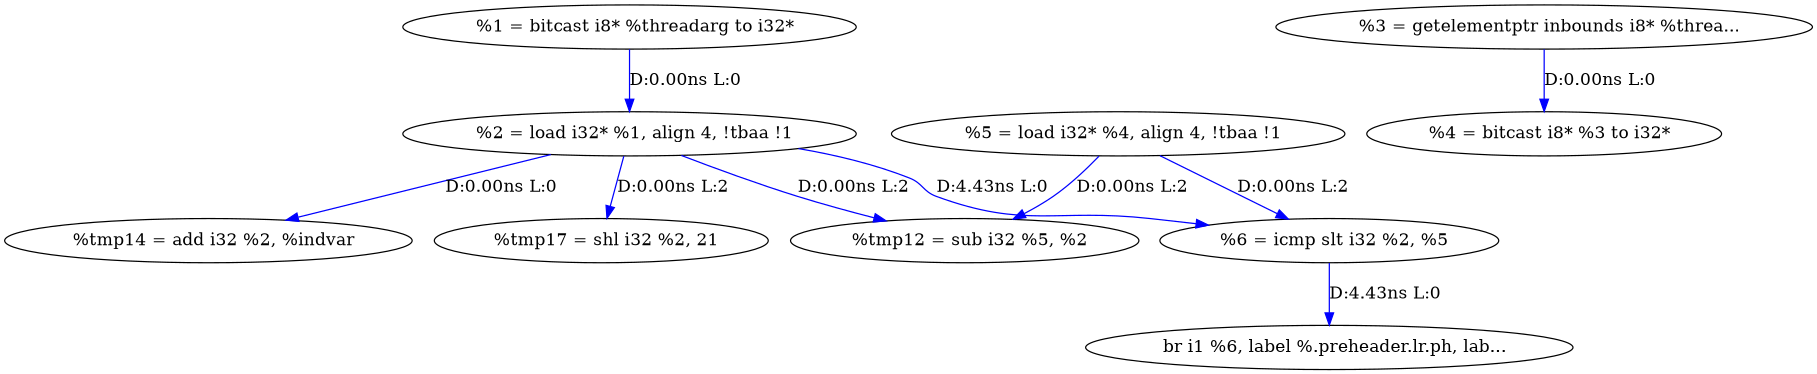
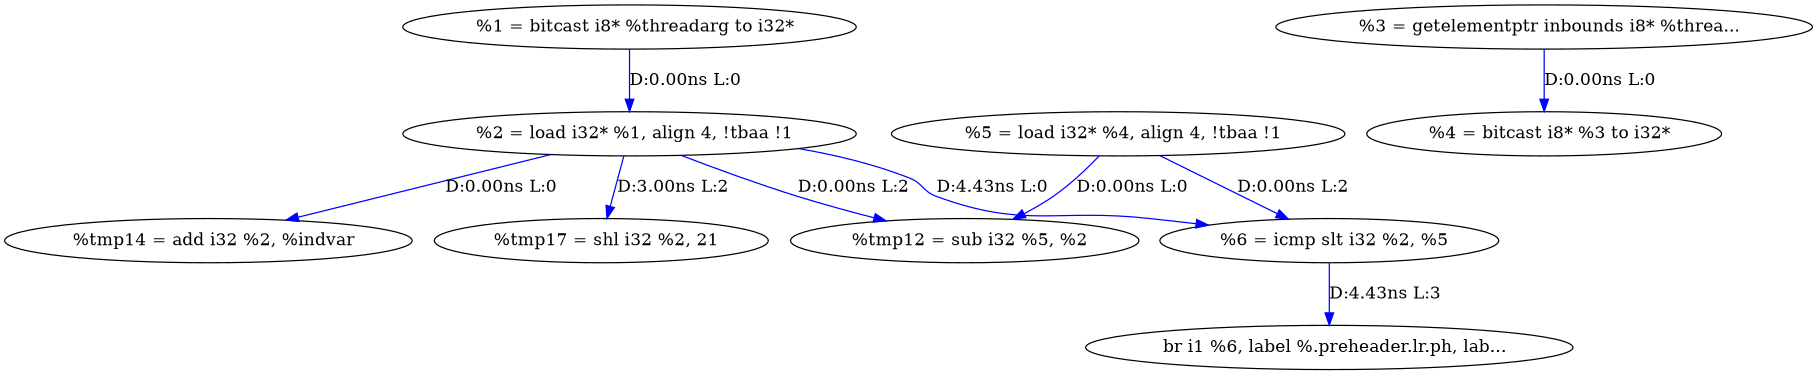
(673, 187) -> (673, 187)
(1132, 187) -> (1132, 187)
(1385, 294) -> (1385, 294)
